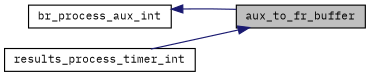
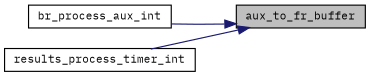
(210, 9) -> (198, 24)
